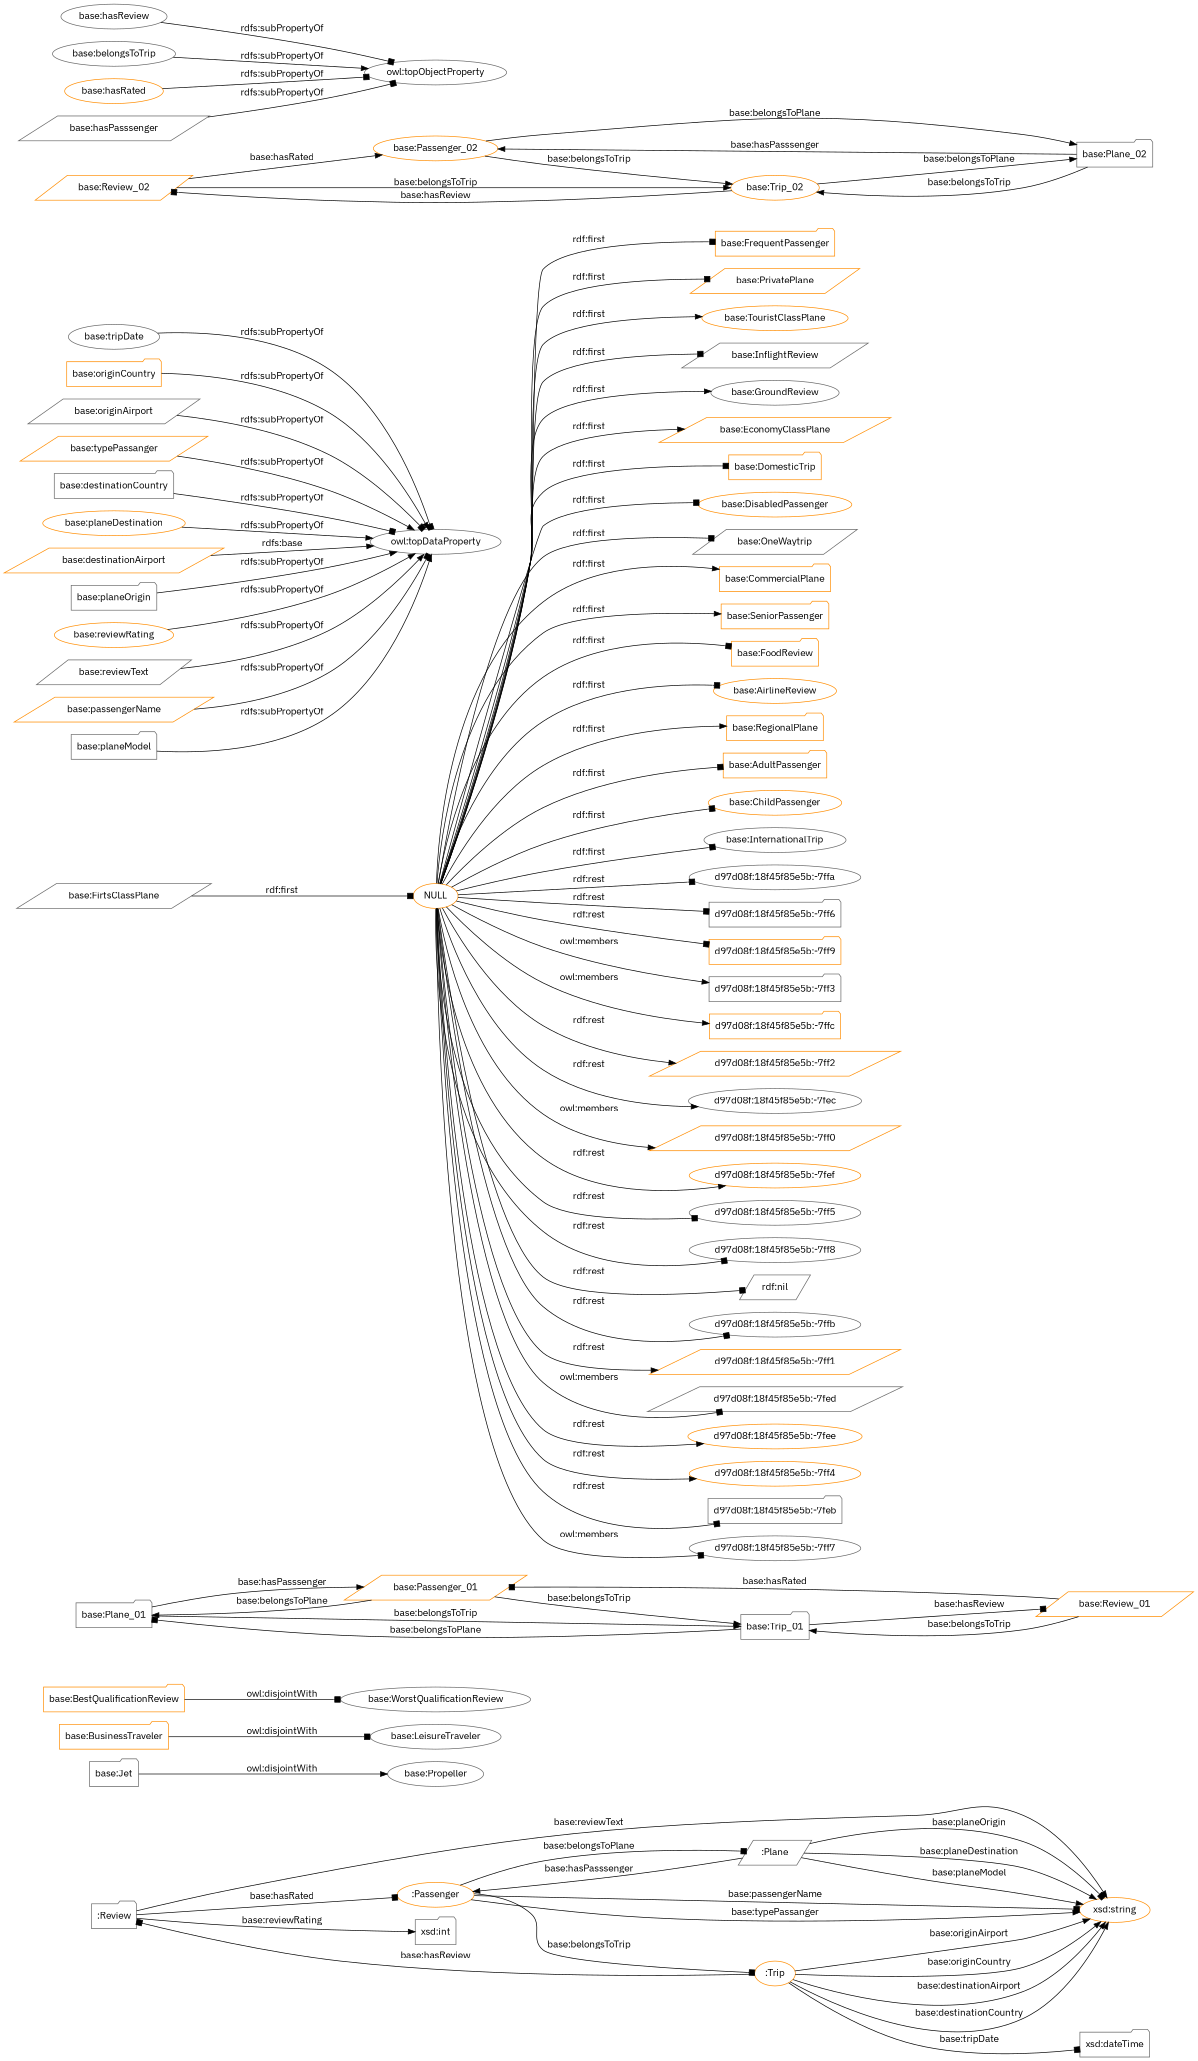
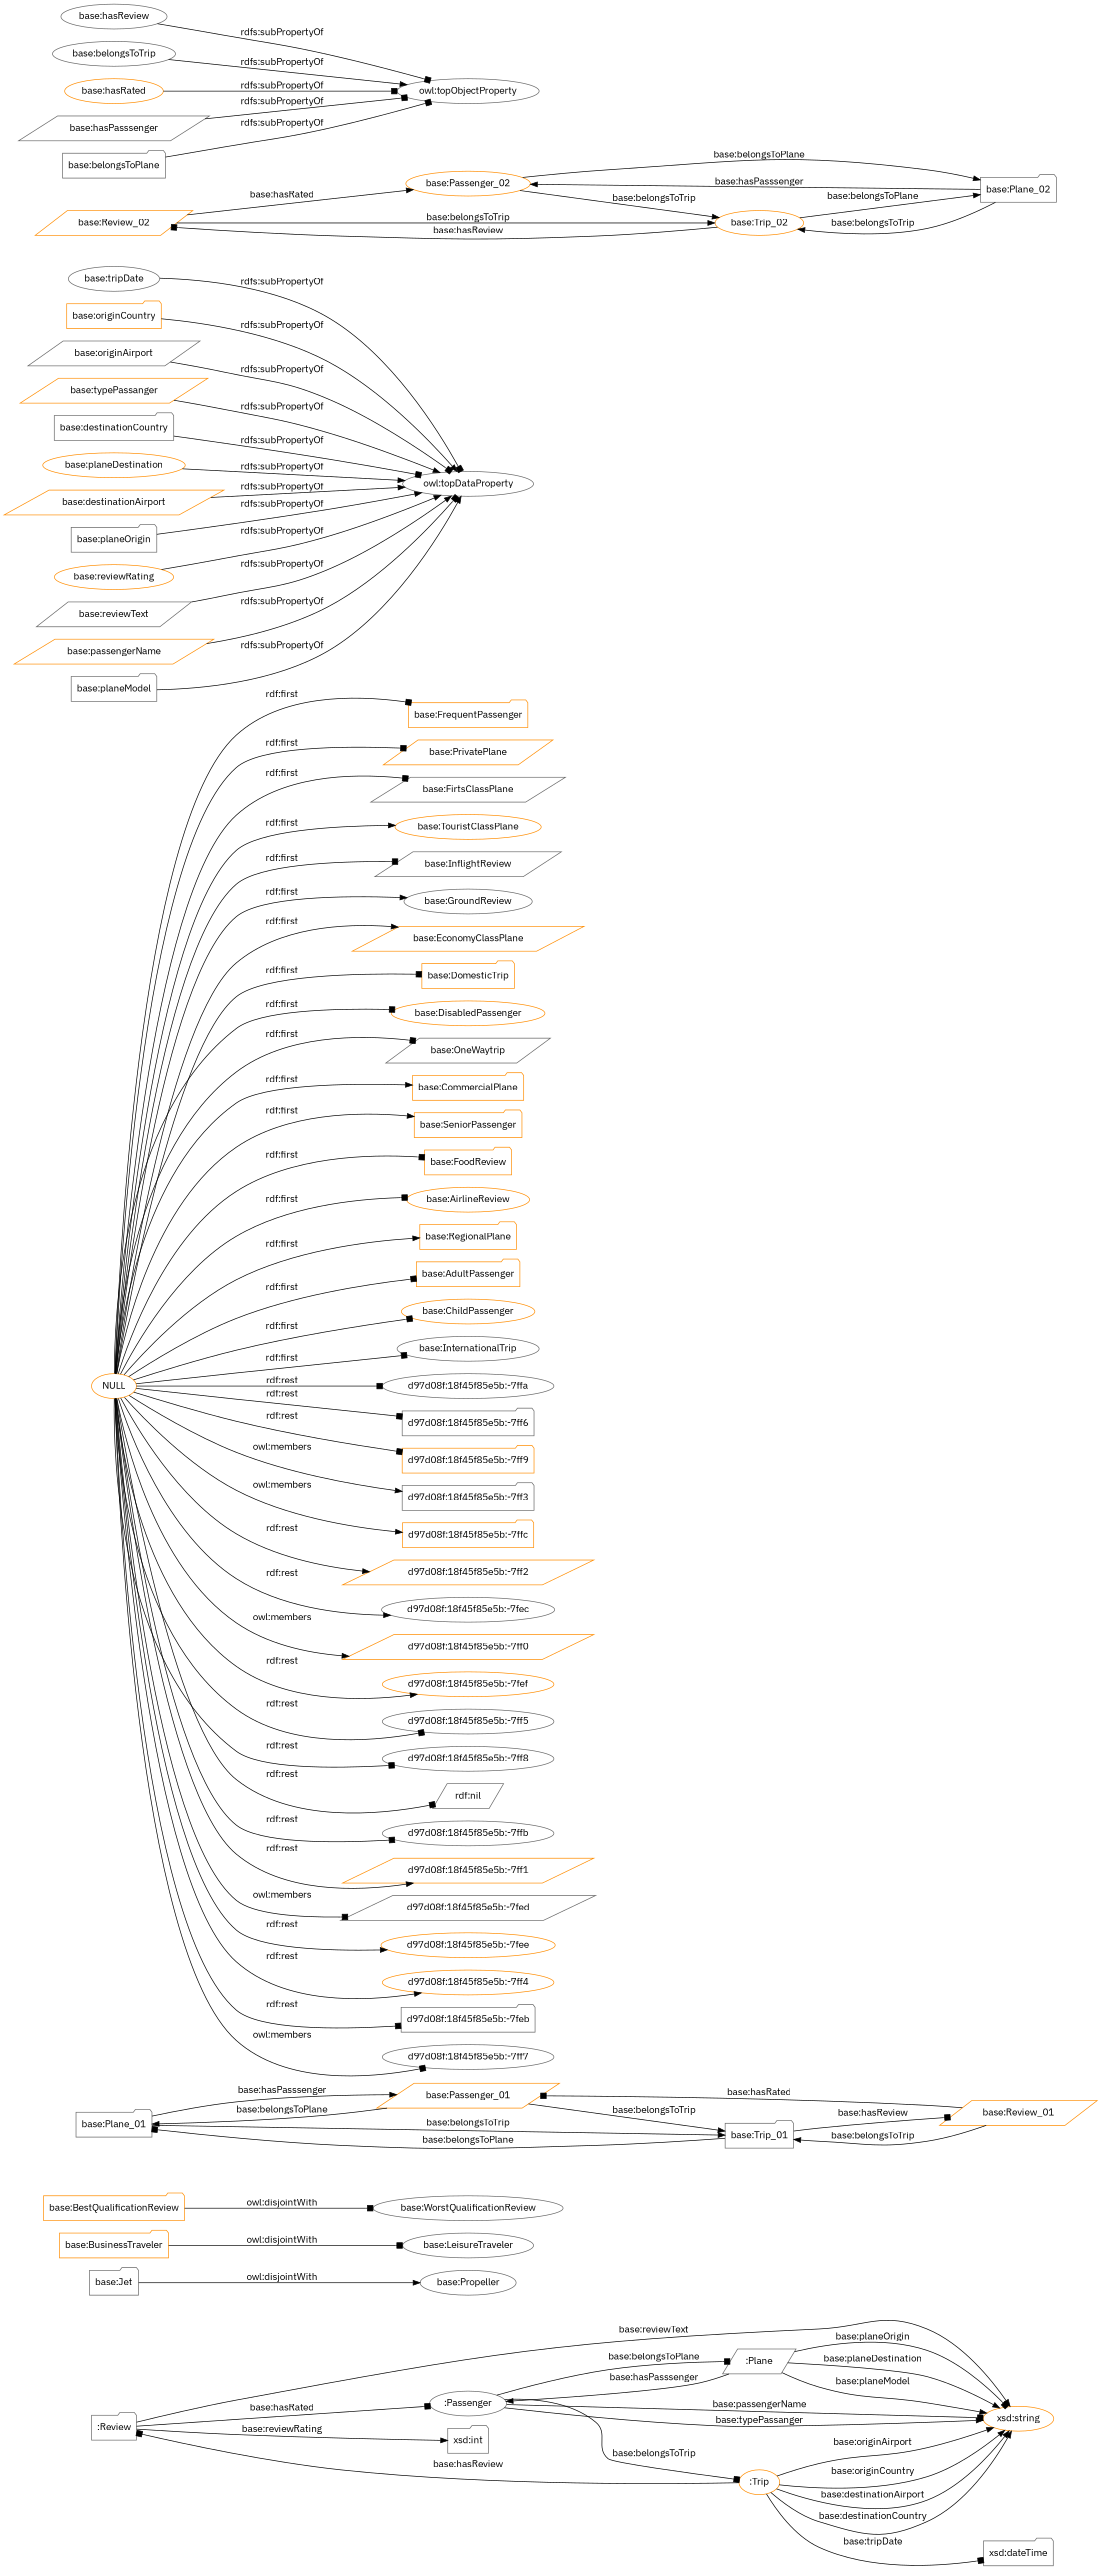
none -> (114, 166)
(282, 544) -> (282, 487)
(299, 896) -> (162, 1001)
(436, 1895) -> (468, 2404)
